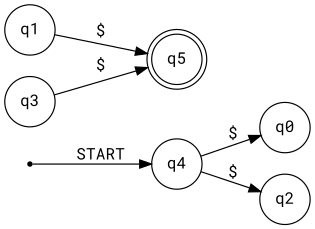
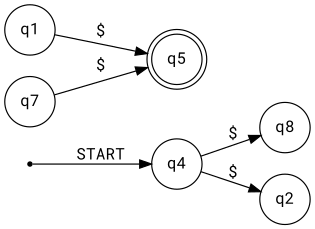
(30, 102) -> (30, 102)
(285, 128) -> (285, 128)
